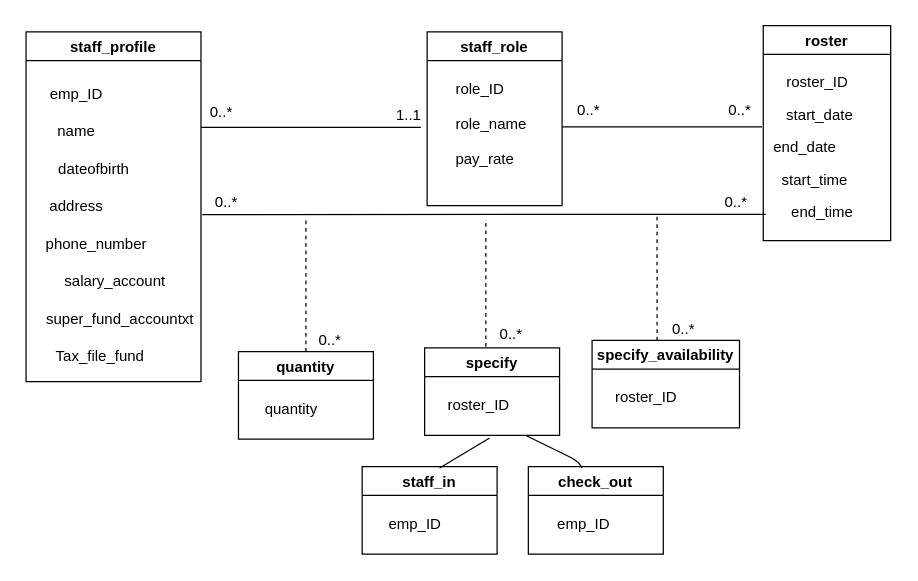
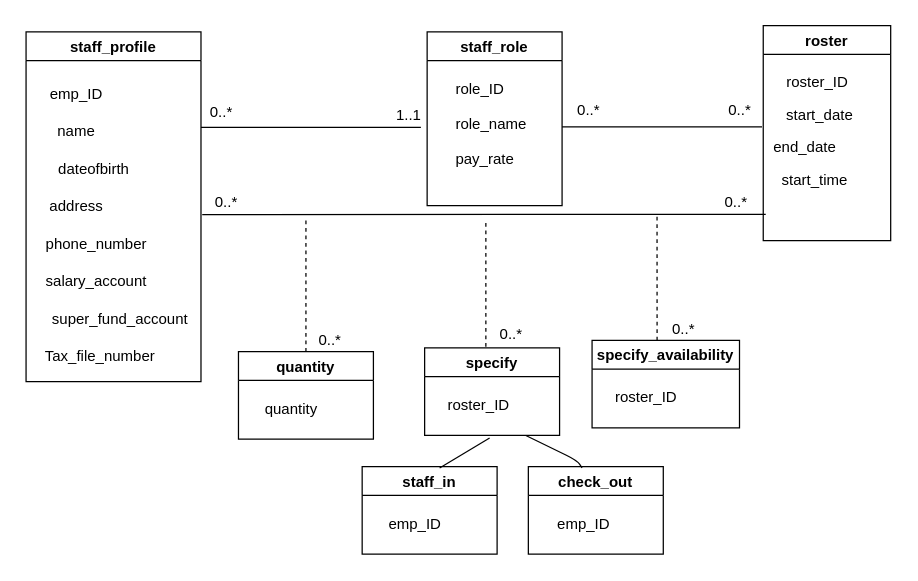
(821, 213) -> none
(114, 282) -> (95, 282)
(120, 319) -> (120, 319)
(100, 357) -> (100, 357)
